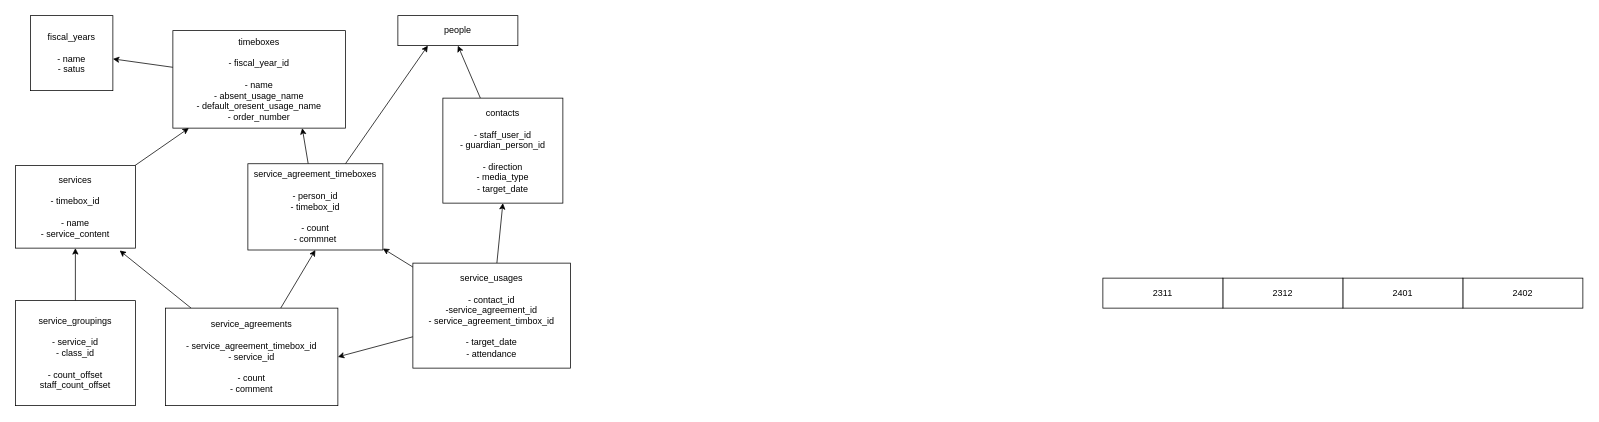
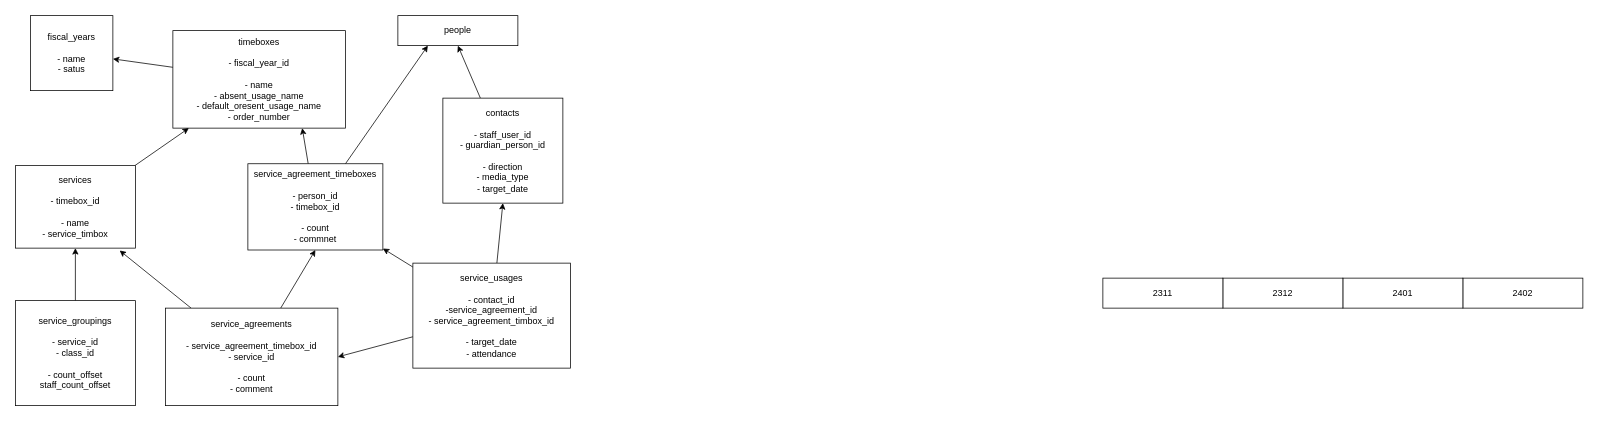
(75, 207) -> (75, 207)
